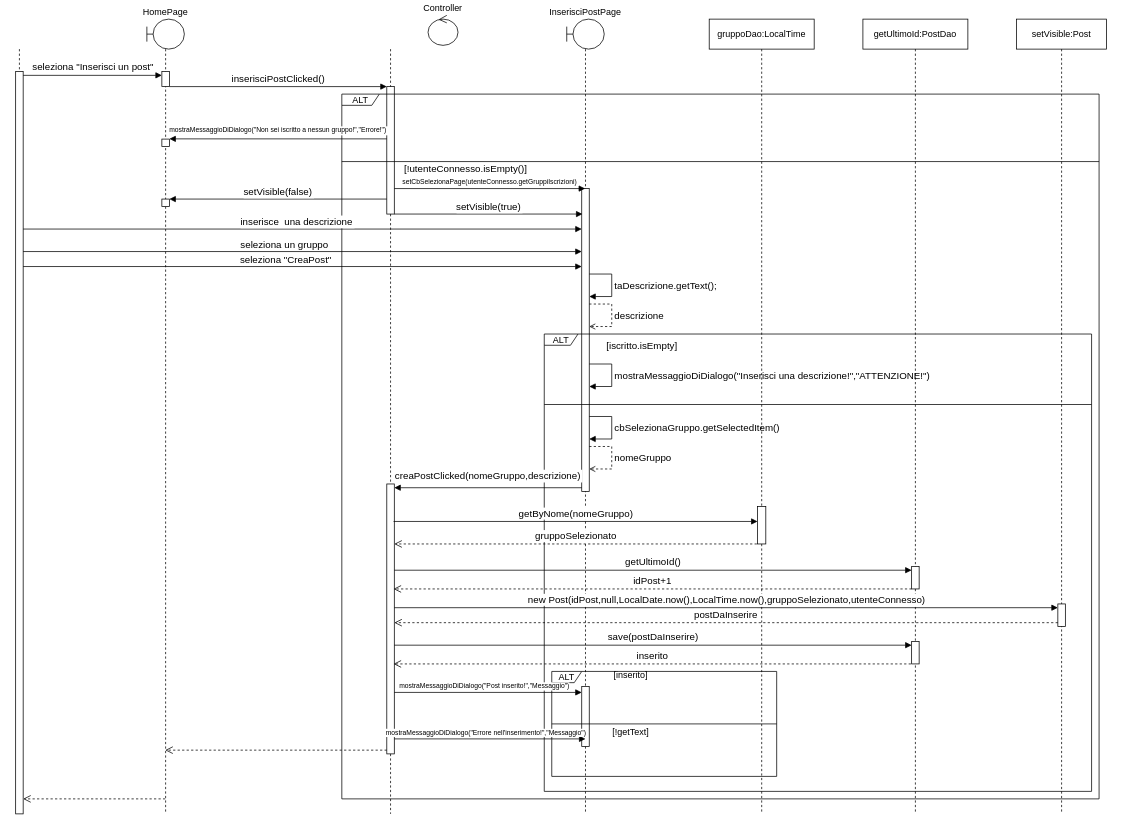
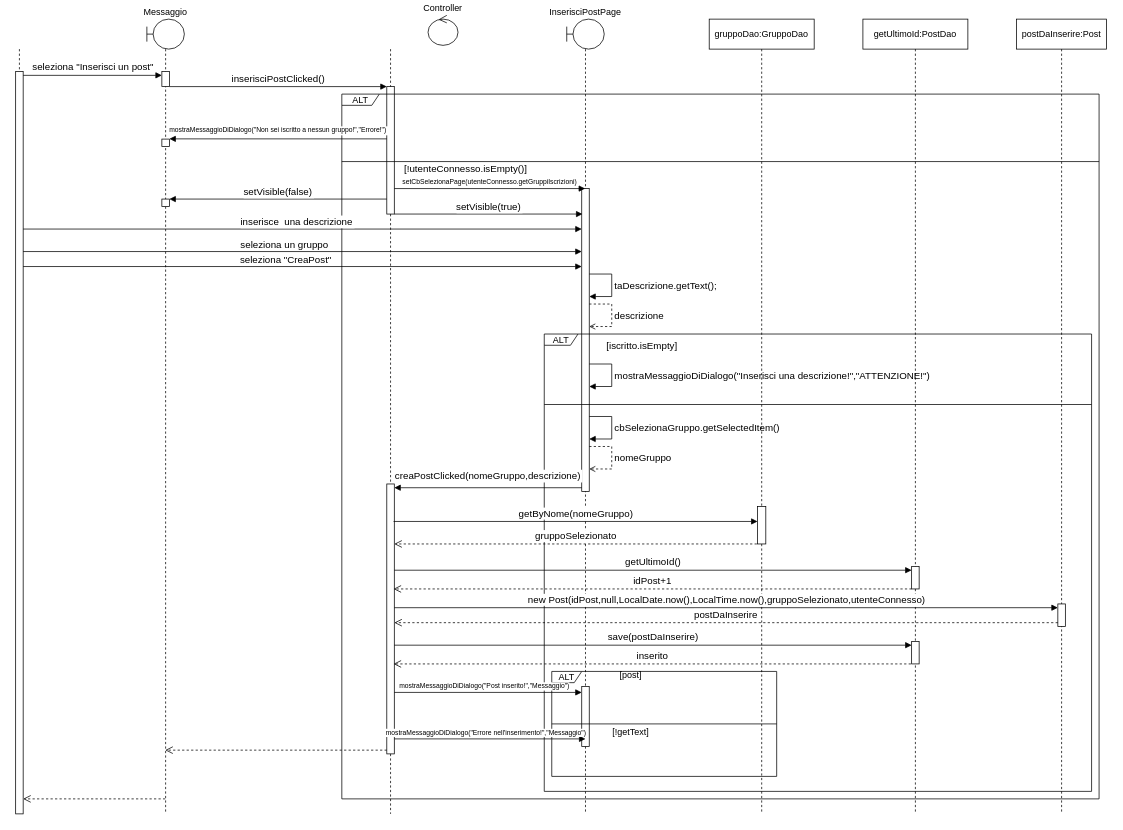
(165, 6) -> (165, 6)
(762, 34) -> (762, 34)
(1062, 34) -> (1062, 34)
(631, 675) -> (631, 675)
